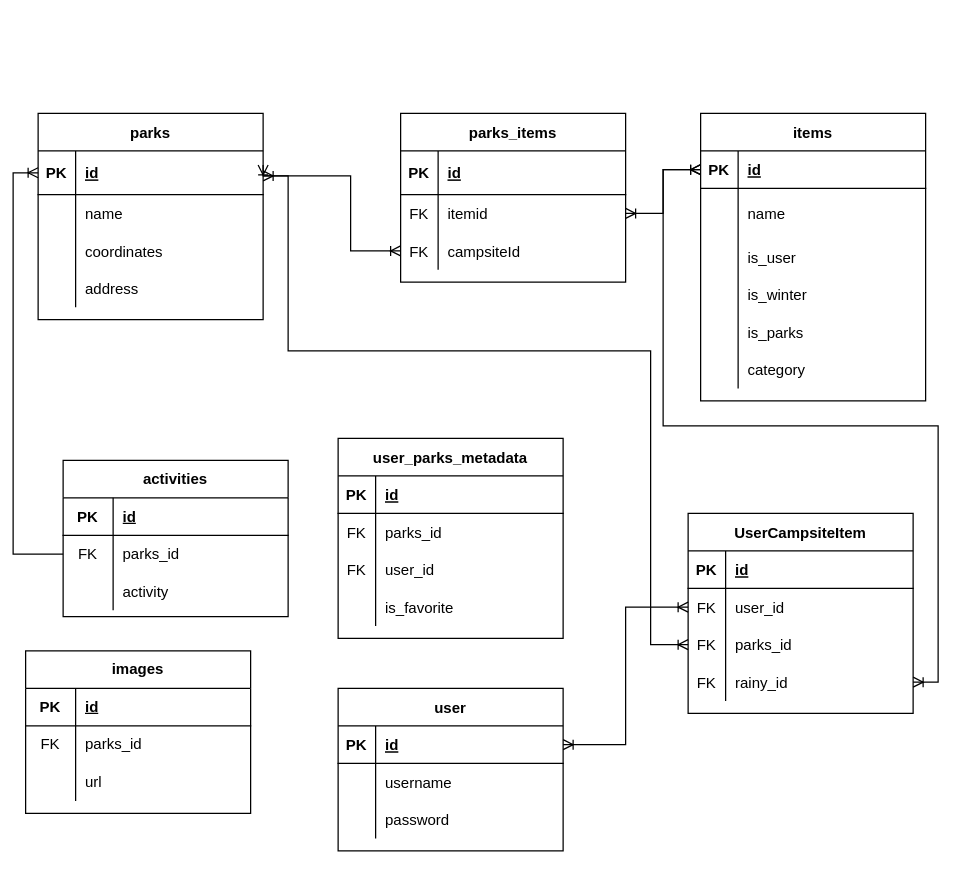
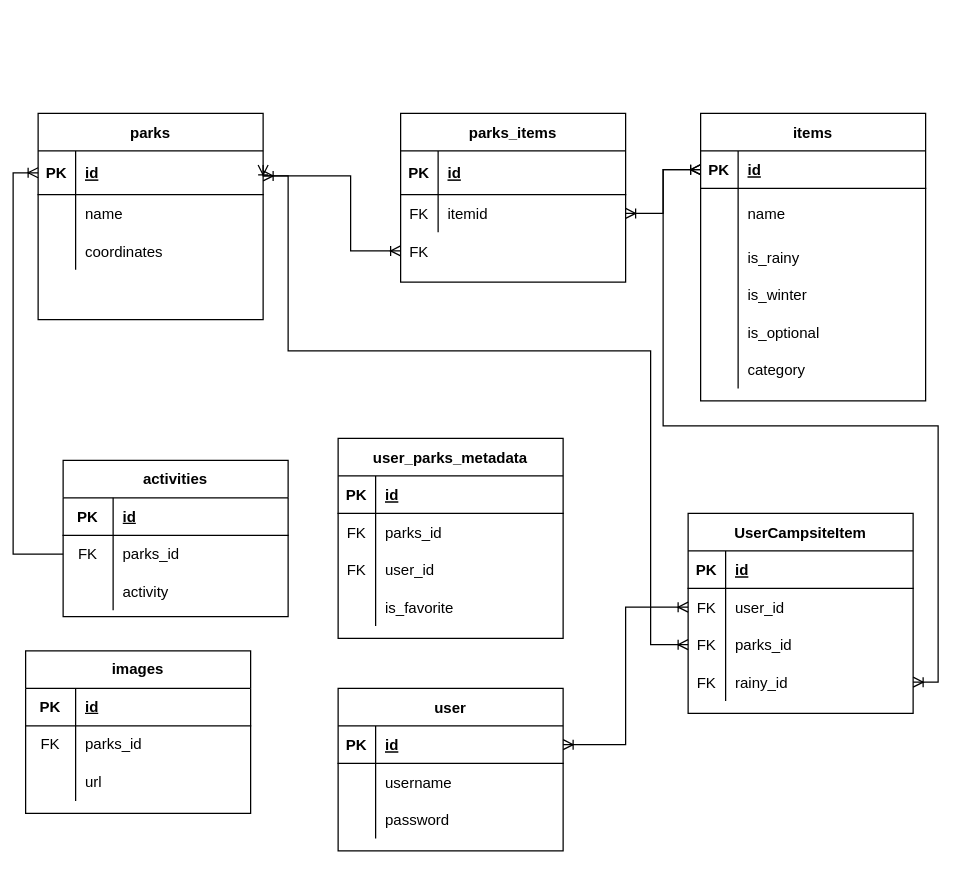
(532, 251) -> none
(775, 258) -> (777, 258)
(169, 288) -> none
(779, 333) -> (788, 333)
